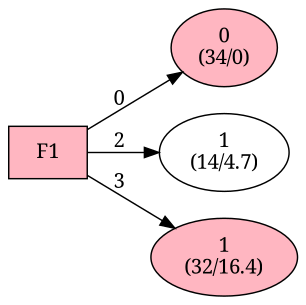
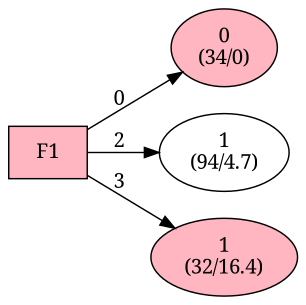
(224, 152) -> (224, 152)
